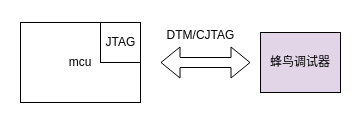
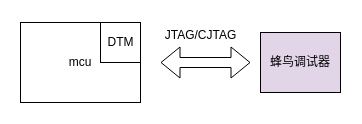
(201, 36) -> (201, 36)
(121, 43) -> (121, 43)
